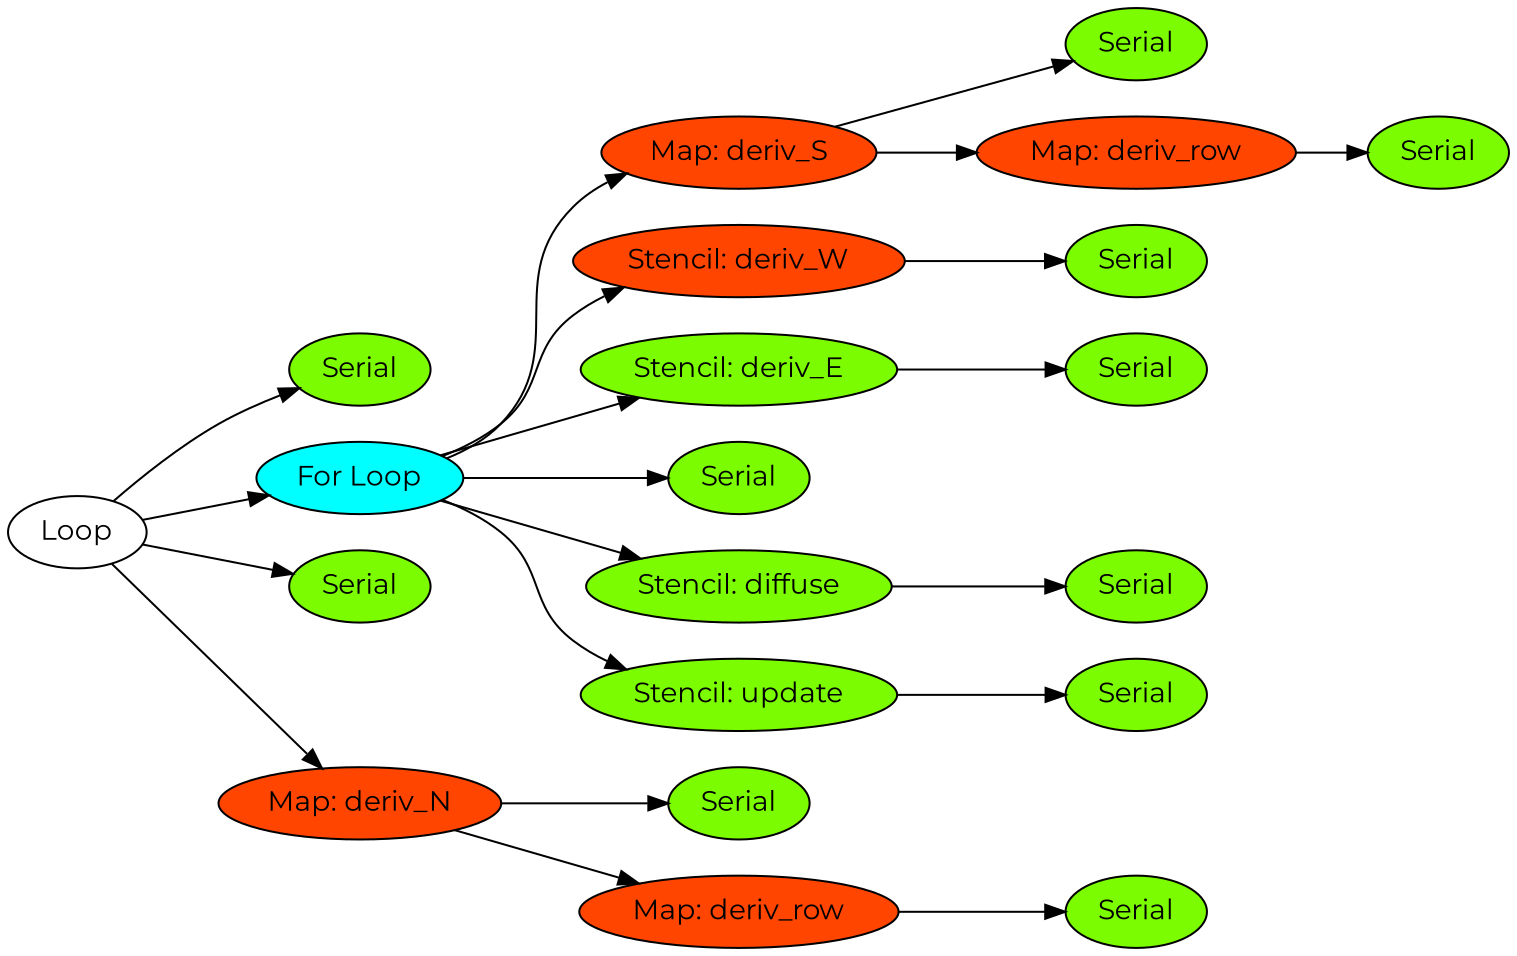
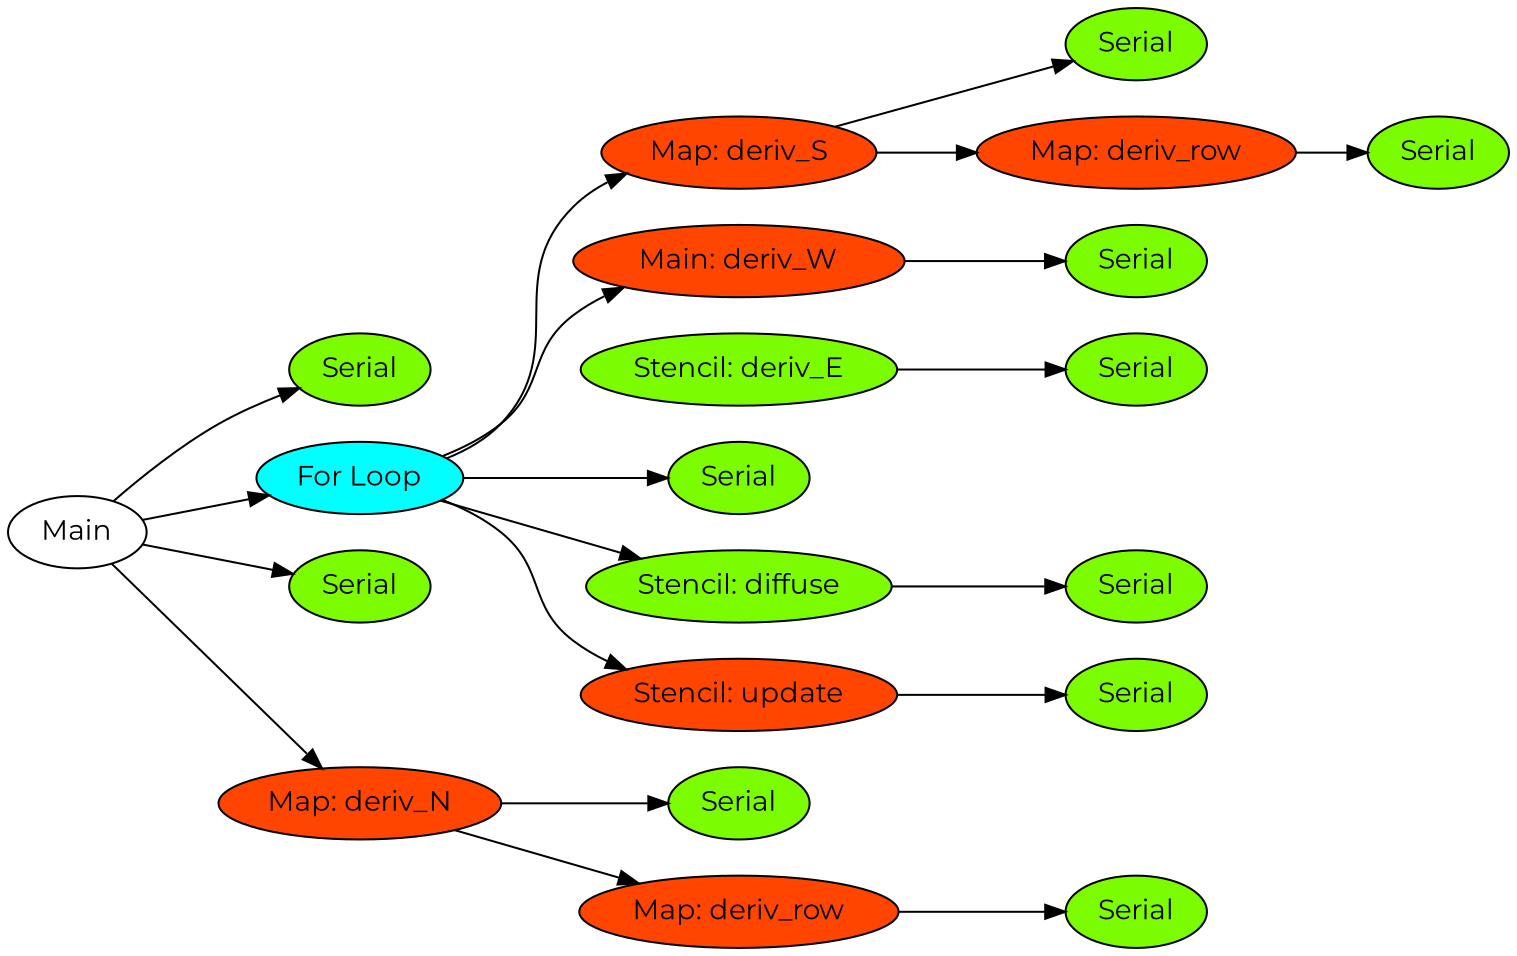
(739, 261) -> (739, 261)
(530, 429) -> none
(77, 532) -> (77, 532)
(739, 695) -> (739, 695)
